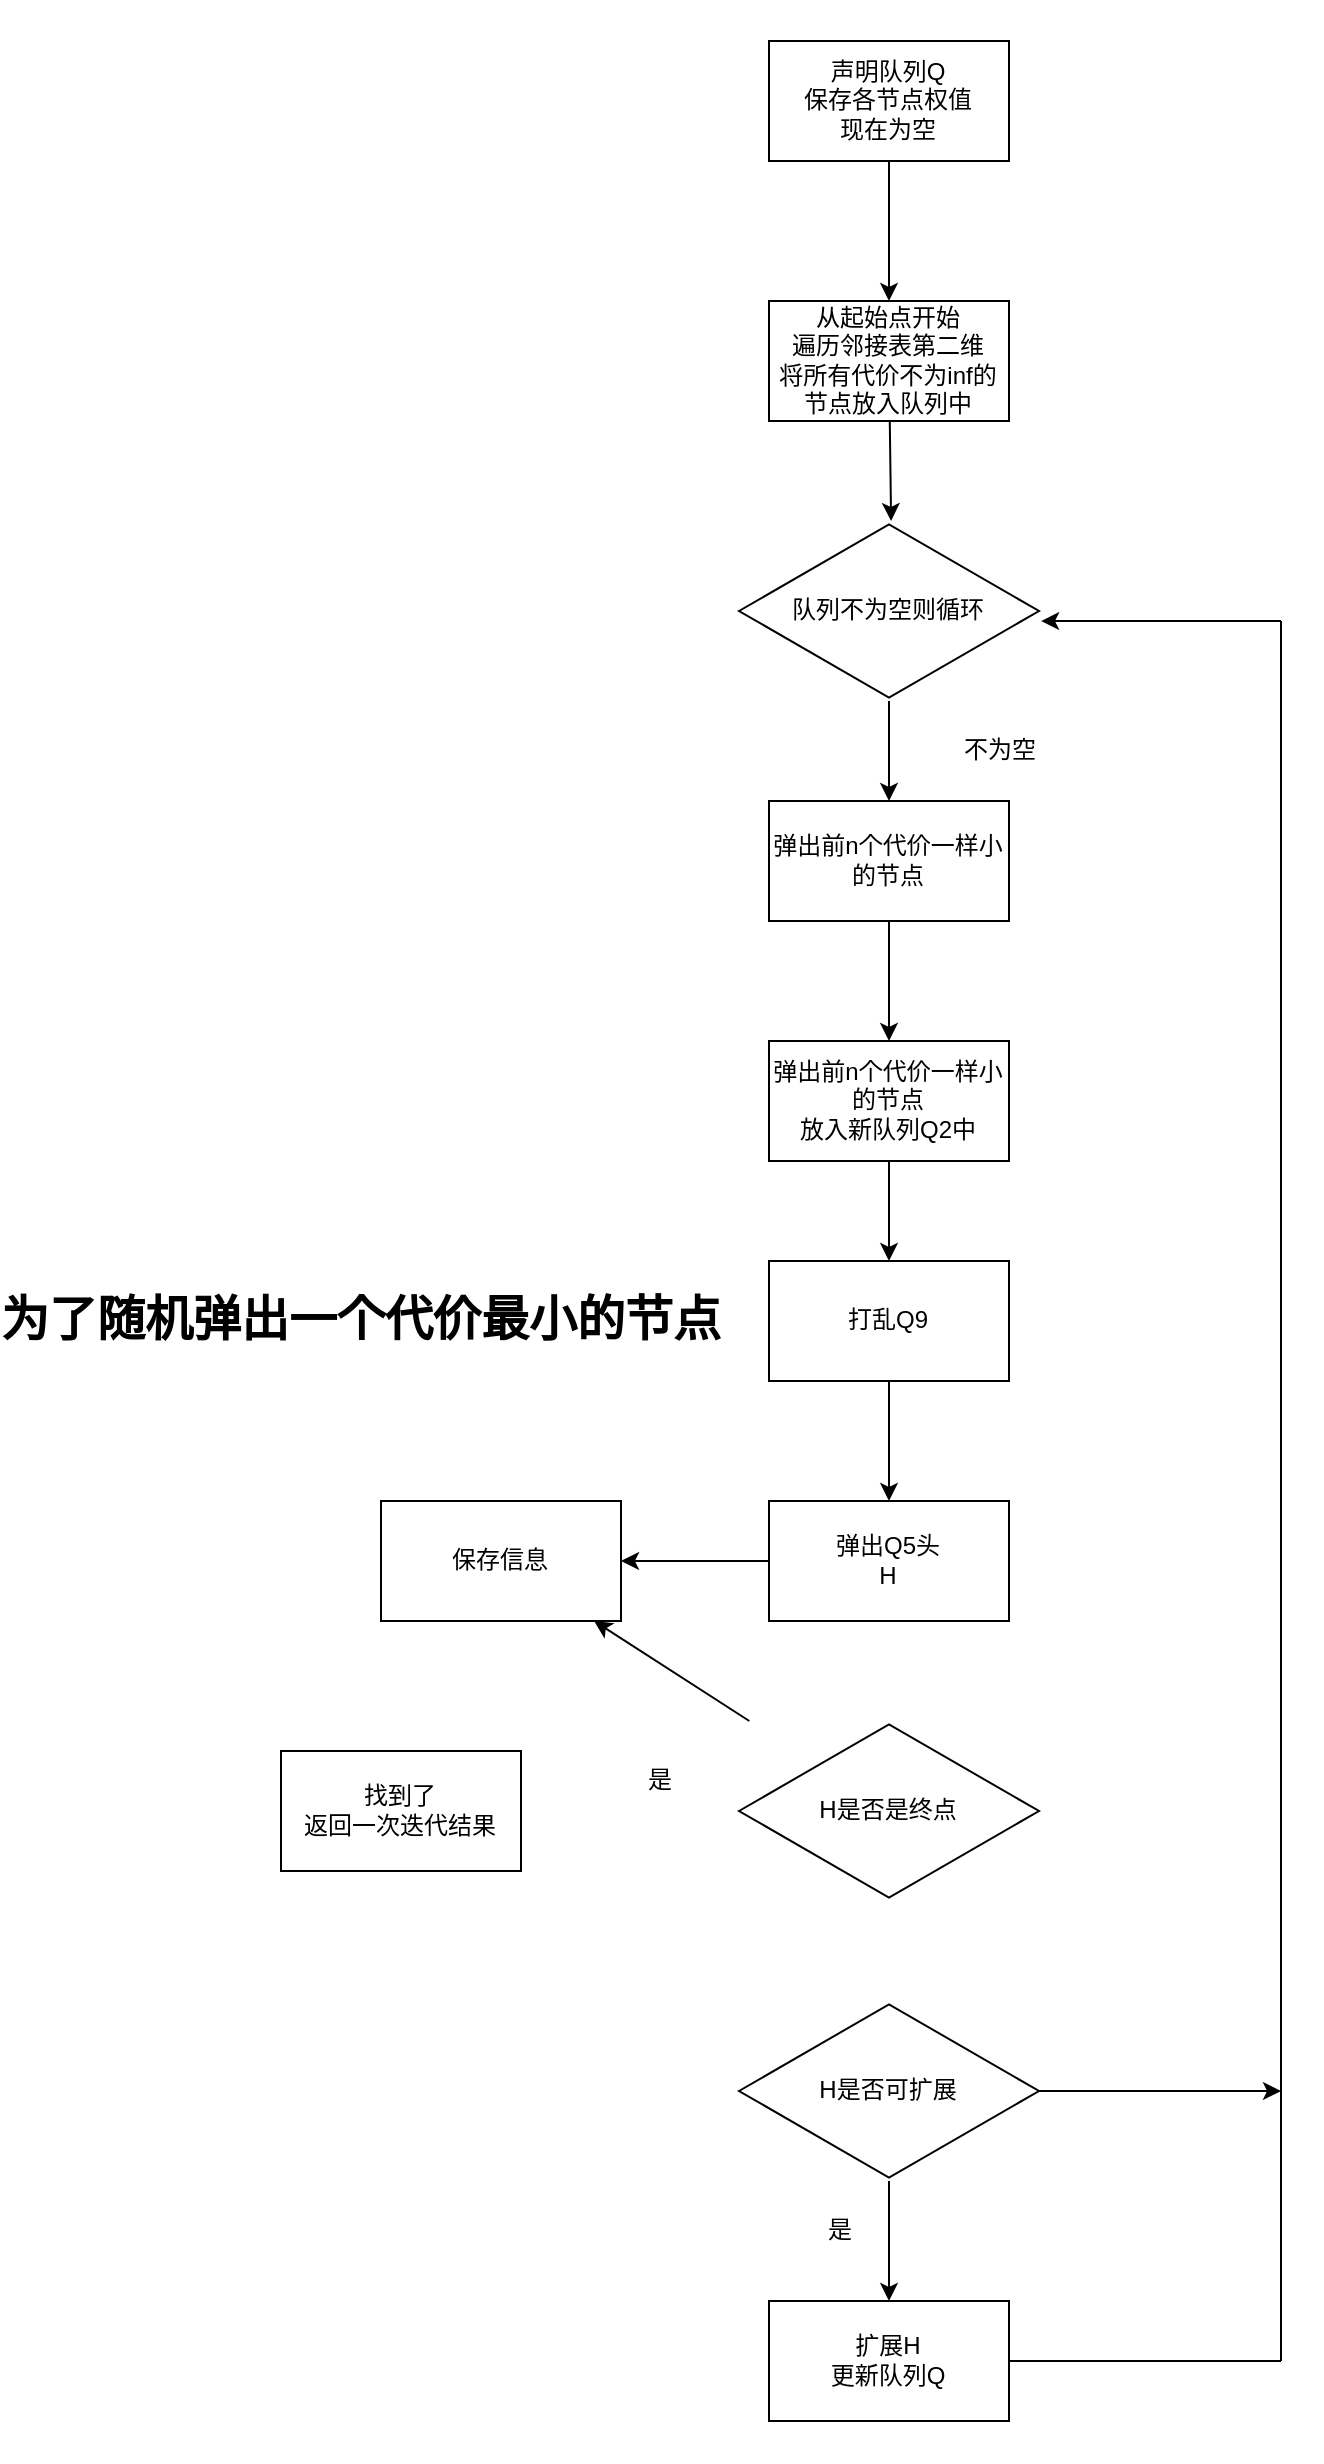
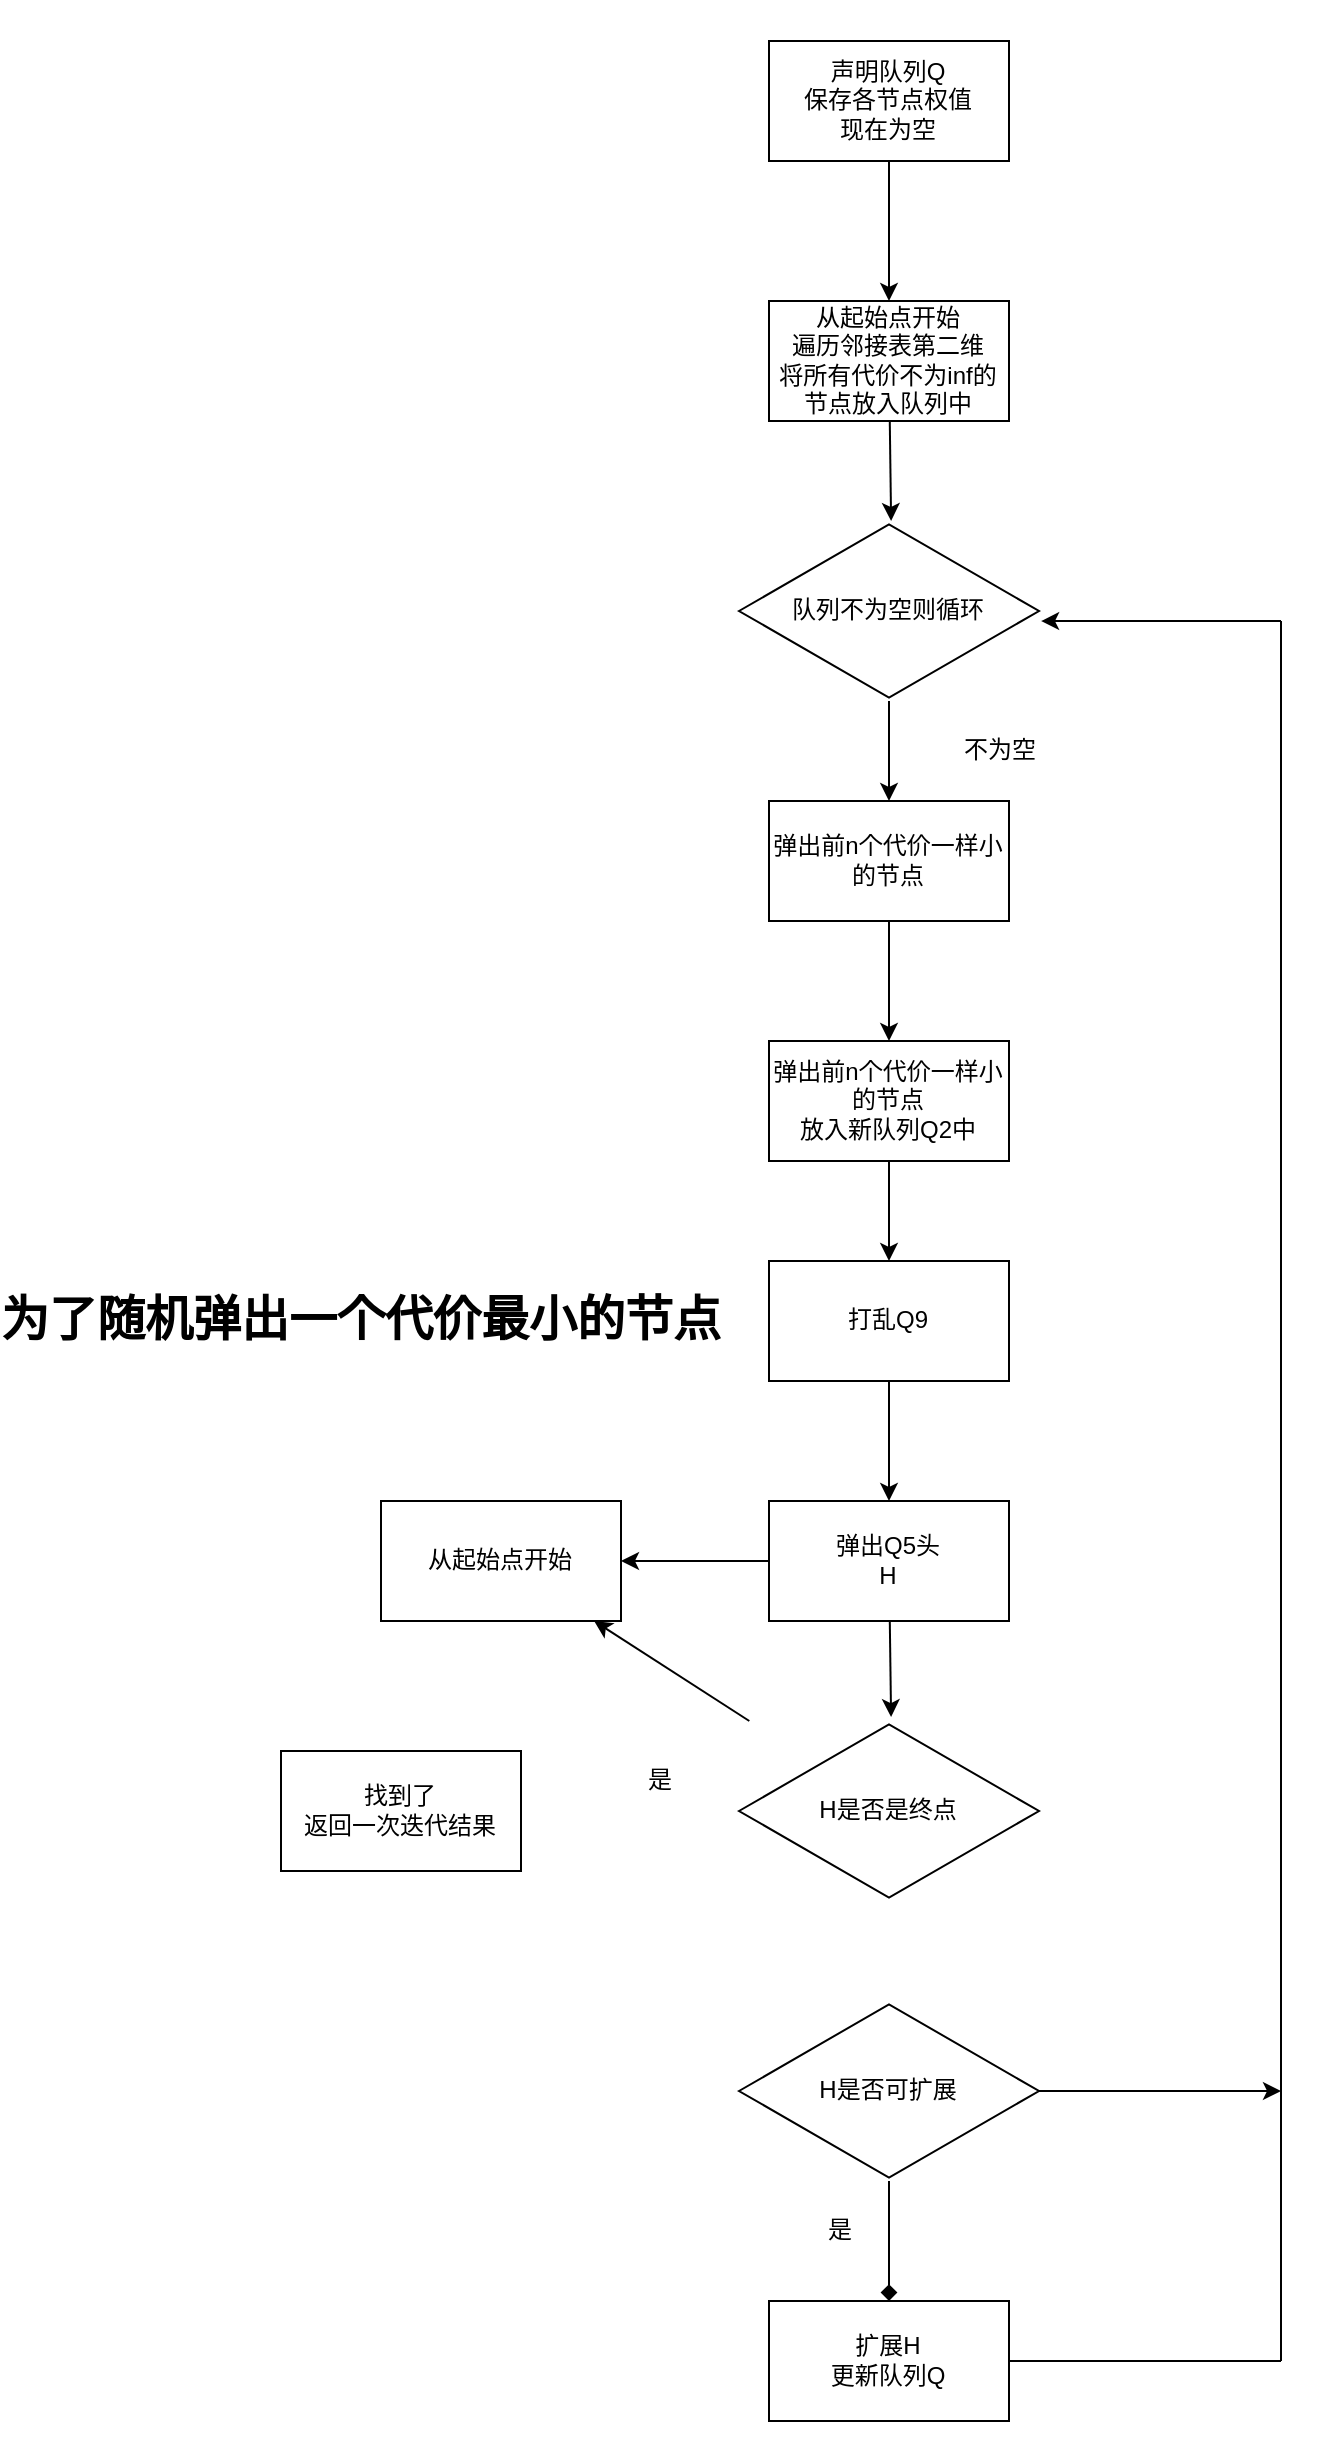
(501, 1561) -> (501, 1561)
none -> (890, 1662)
(889, 2286) -> (889, 2285)
